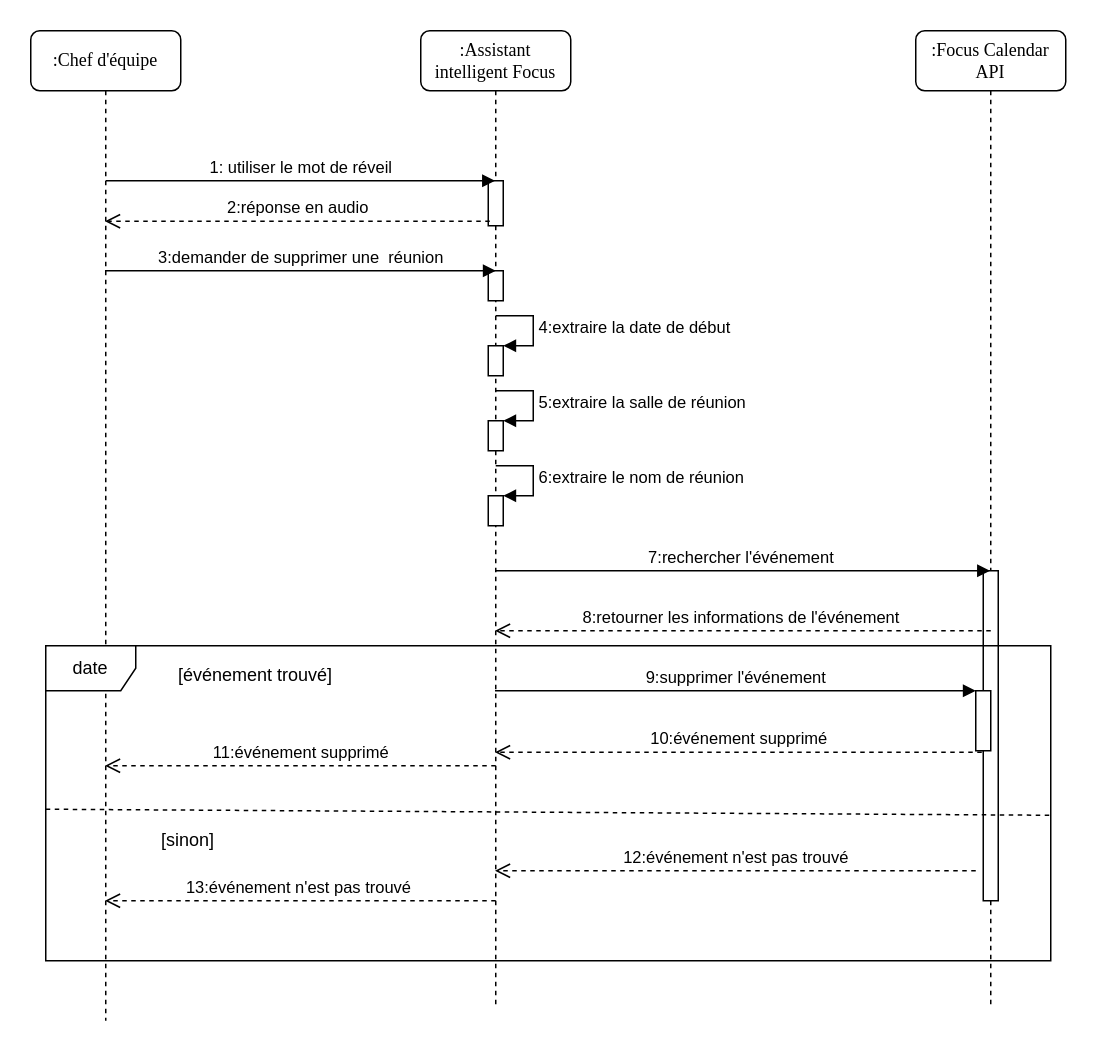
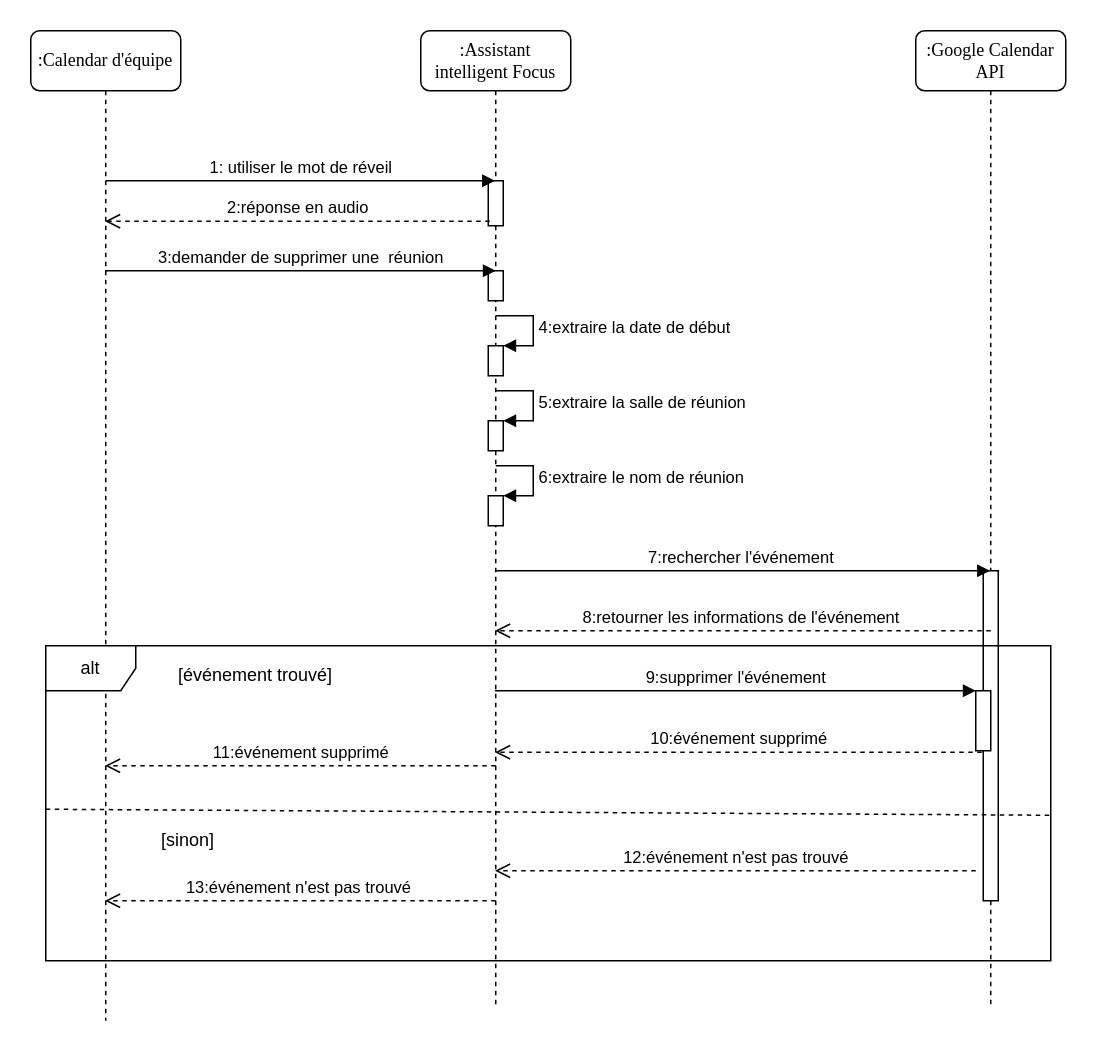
(106, 61) -> (106, 61)
(991, 61) -> (991, 61)
(91, 668) -> (91, 668)
